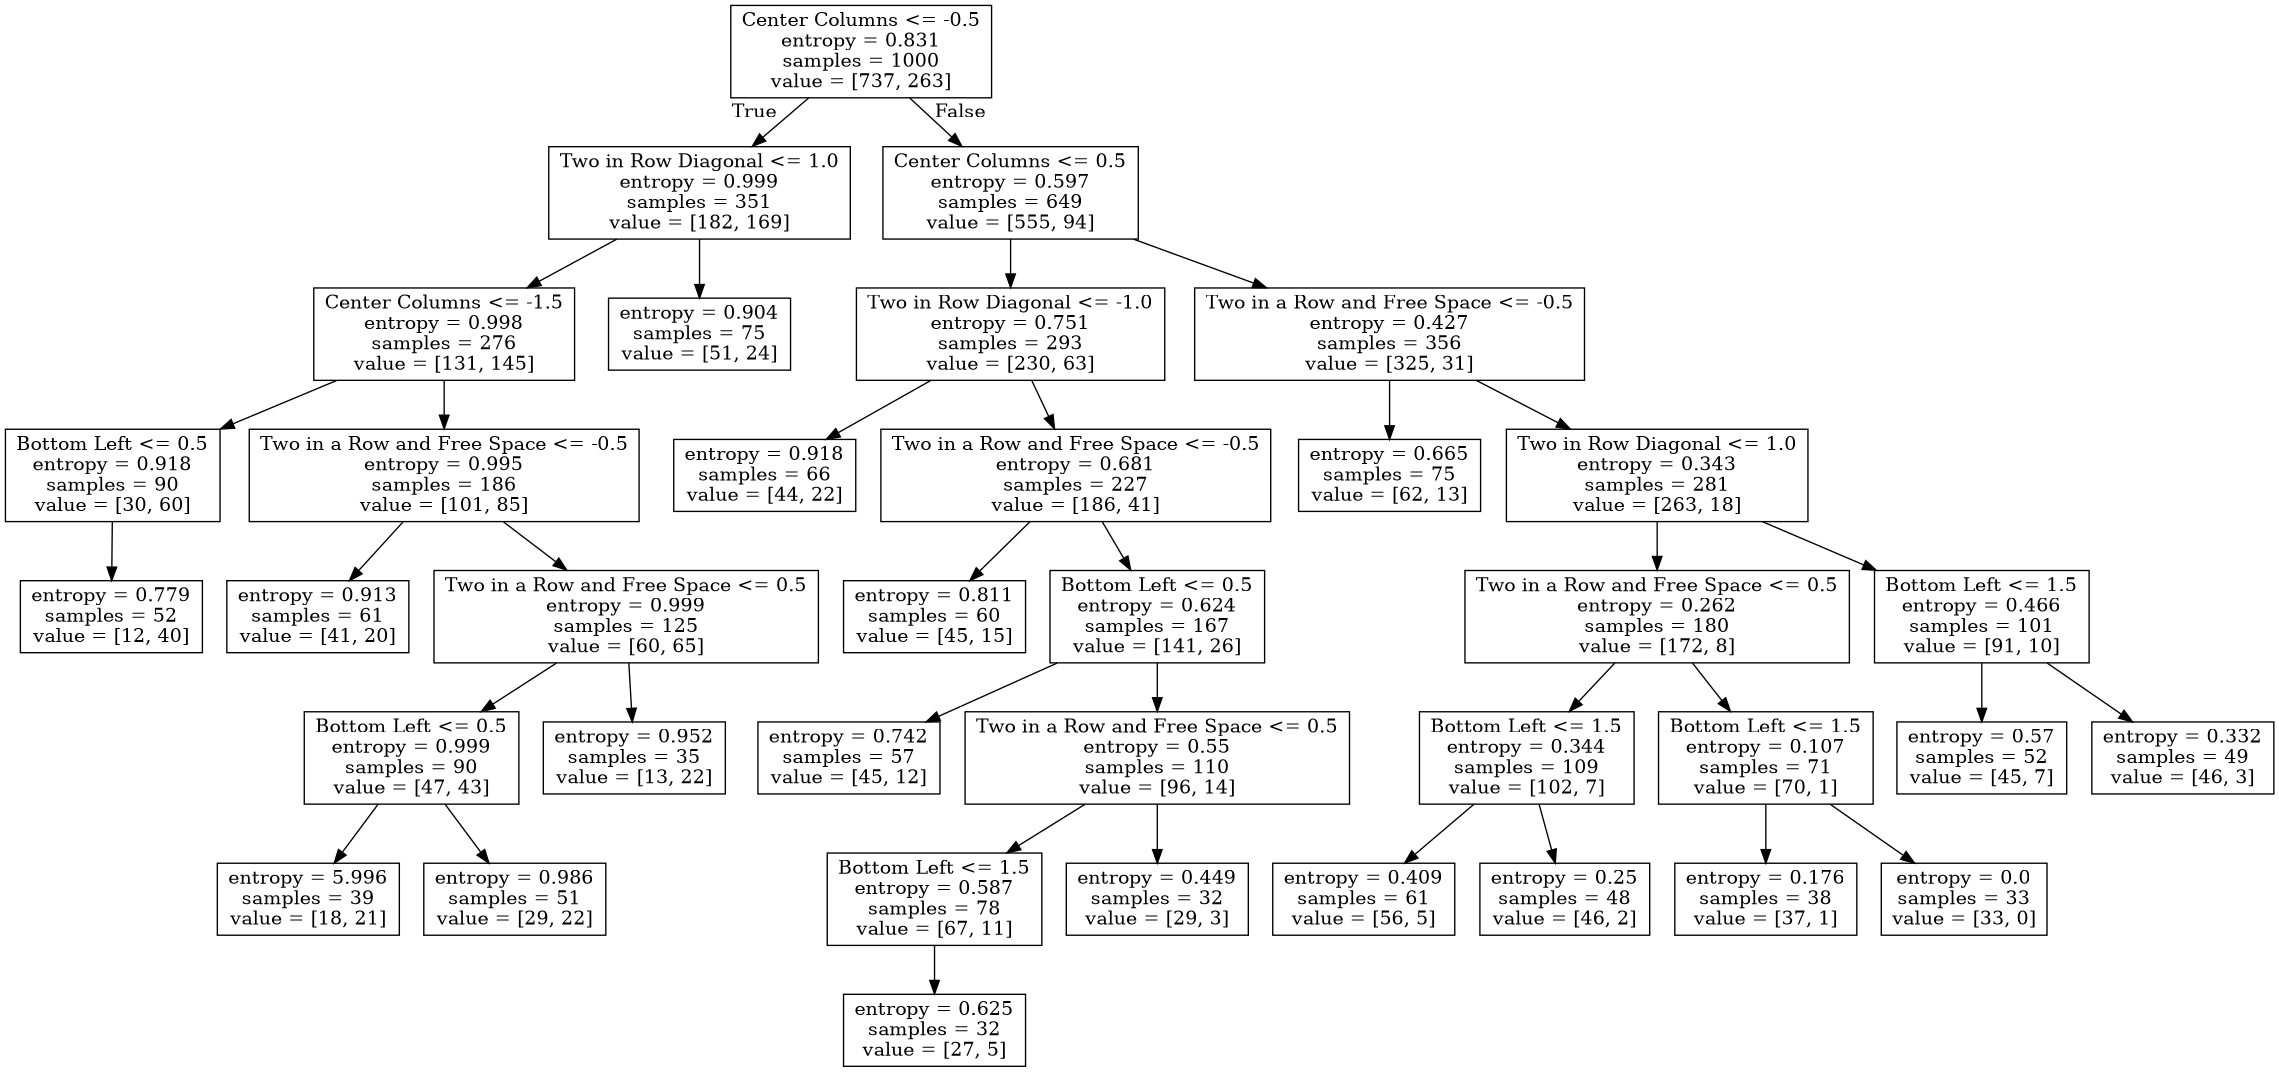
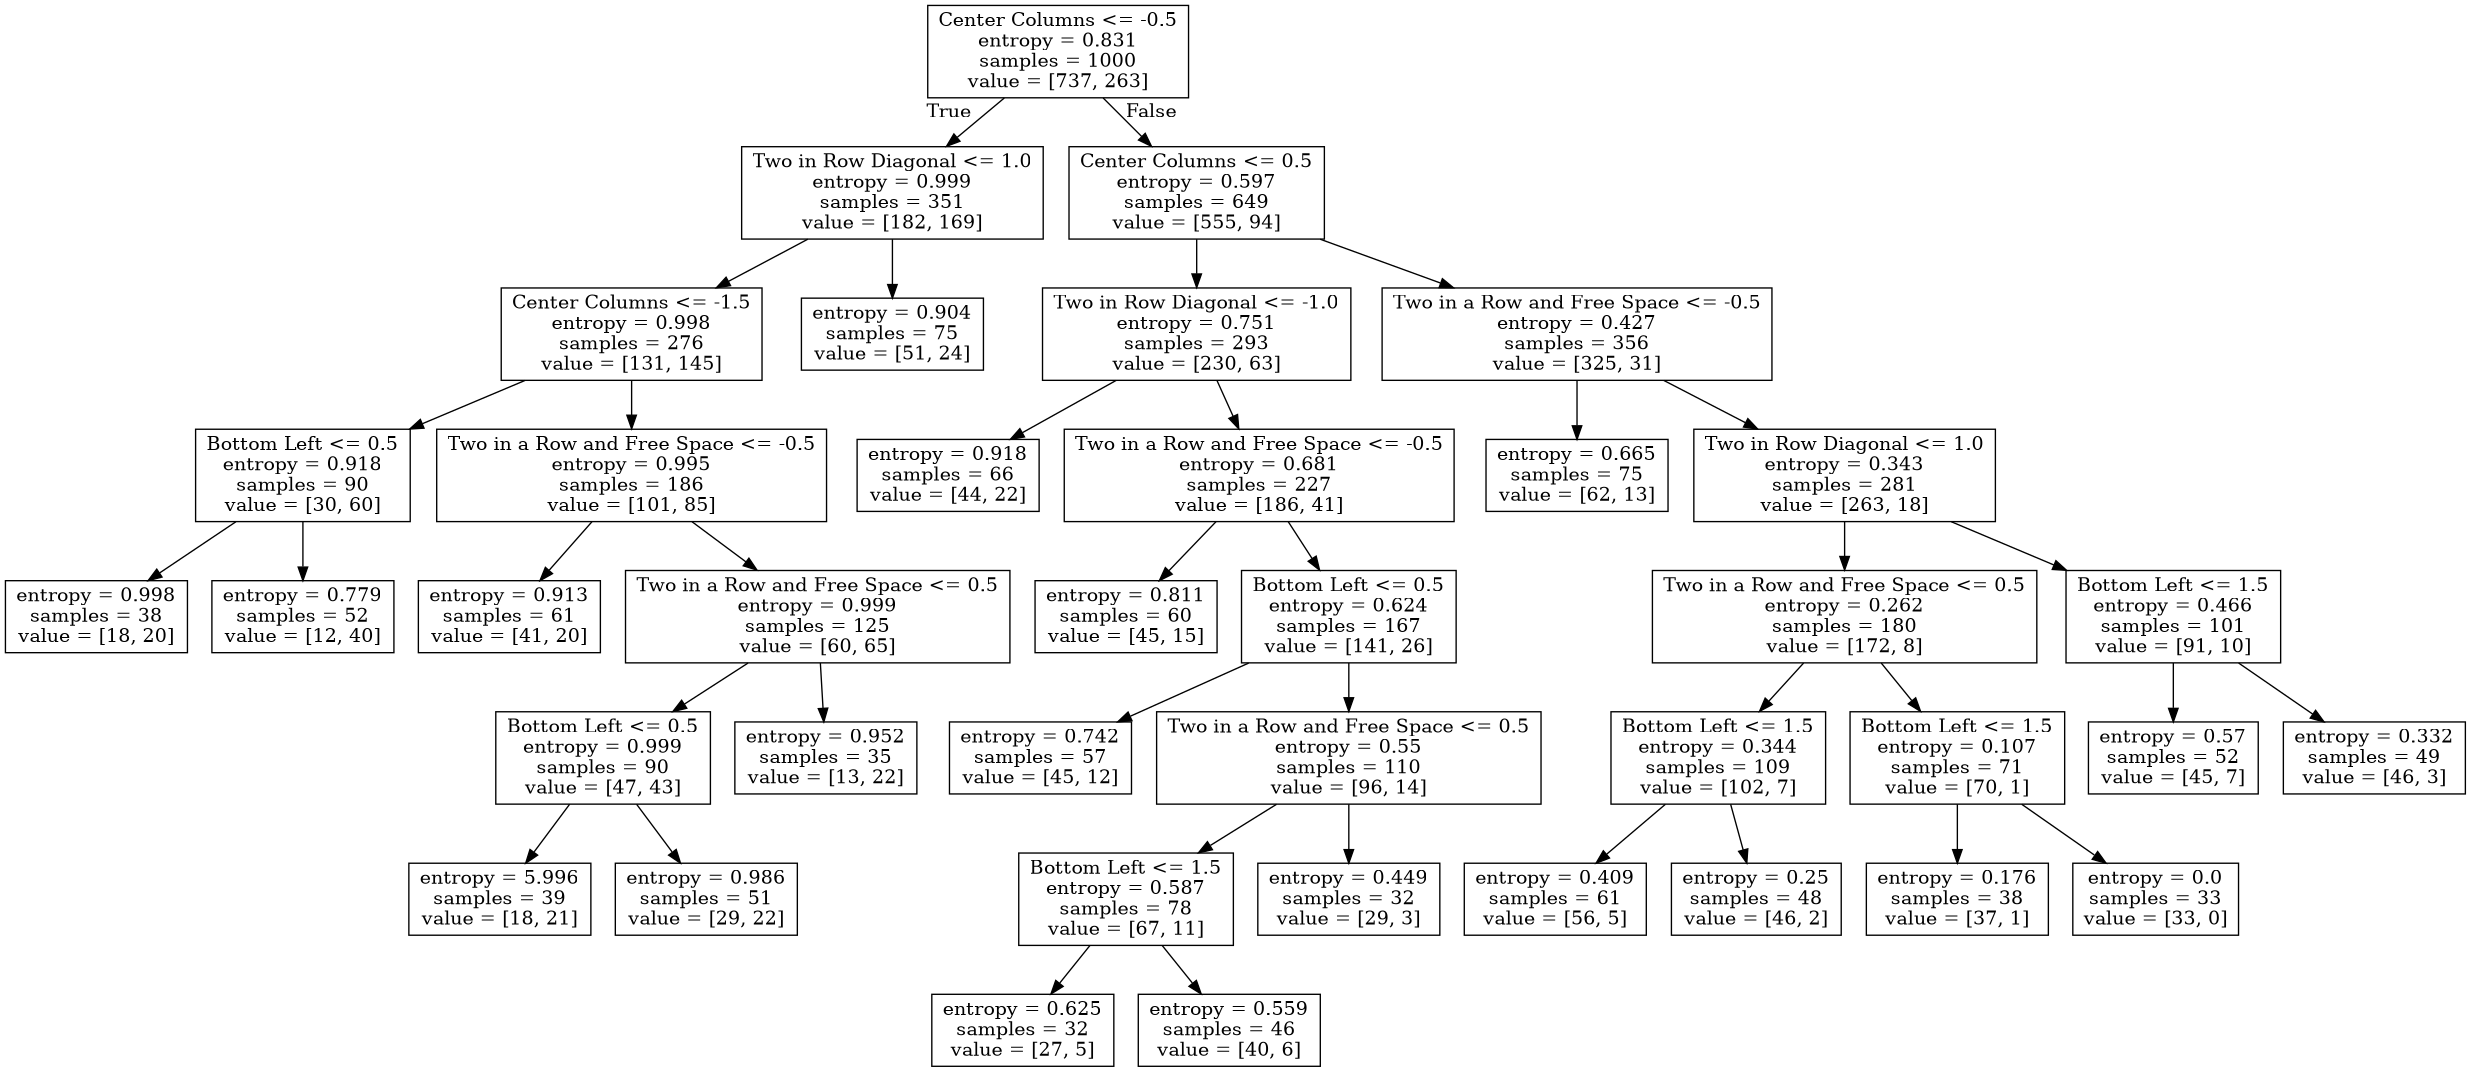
none -> (96, 617)
none -> (1229, 1030)
